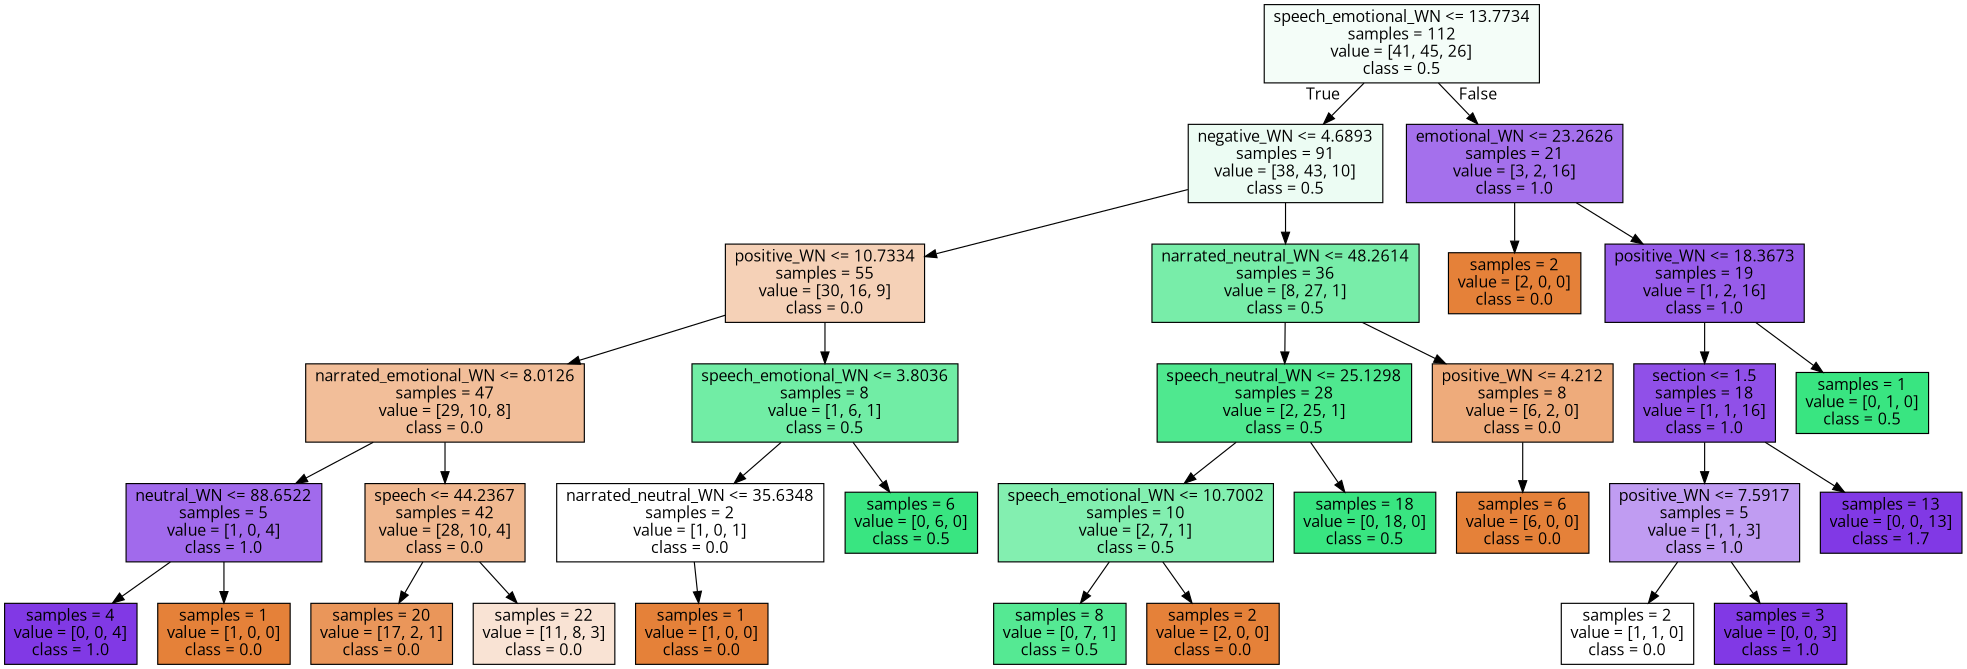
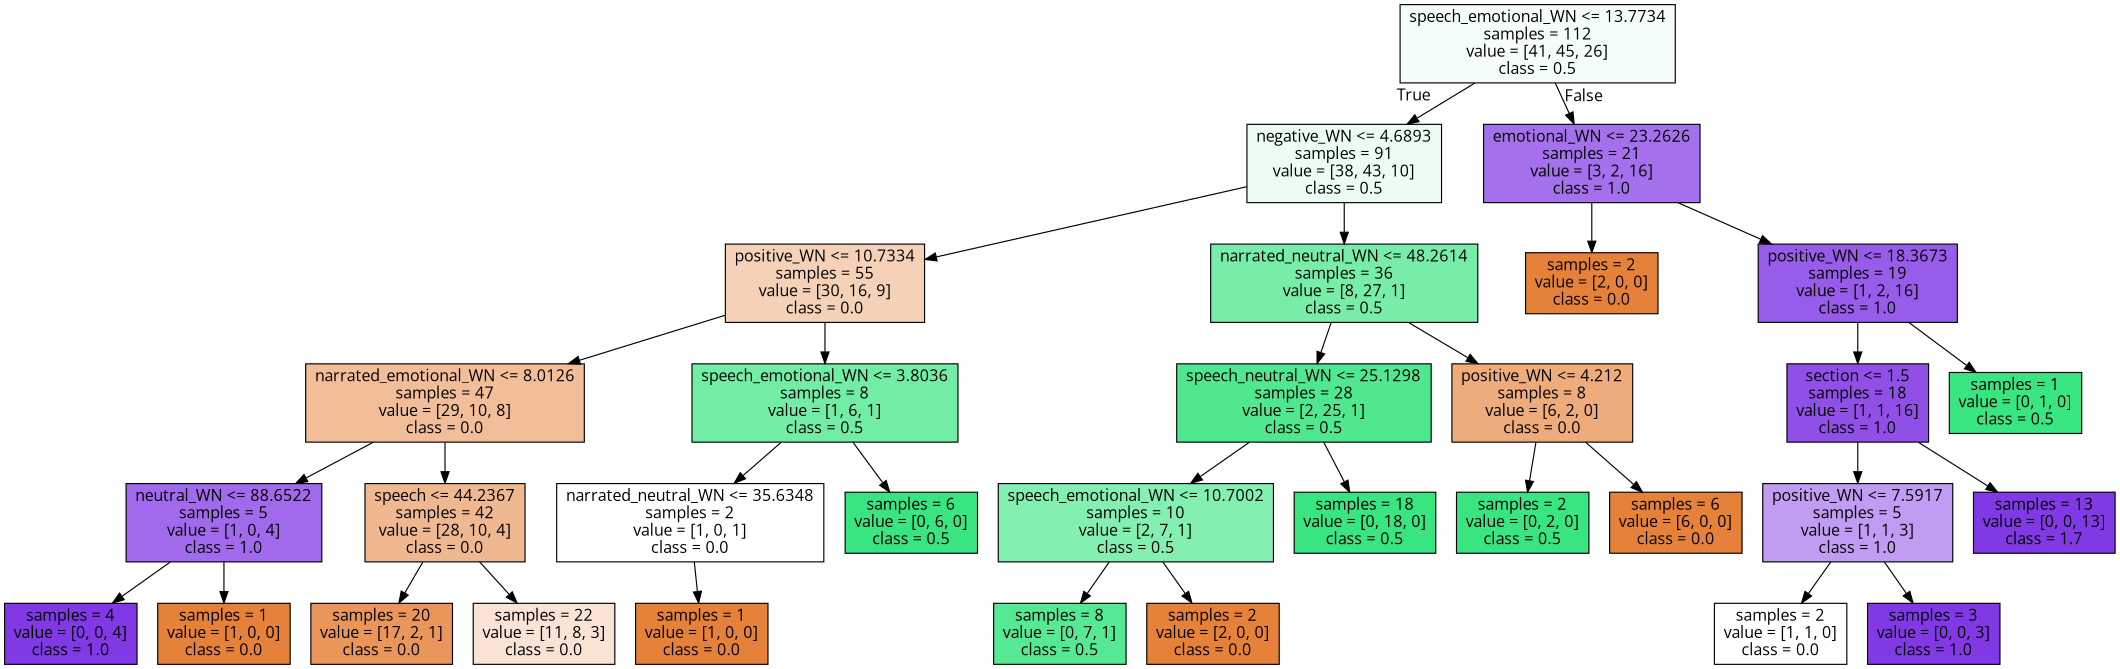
none -> (1523, 523)
